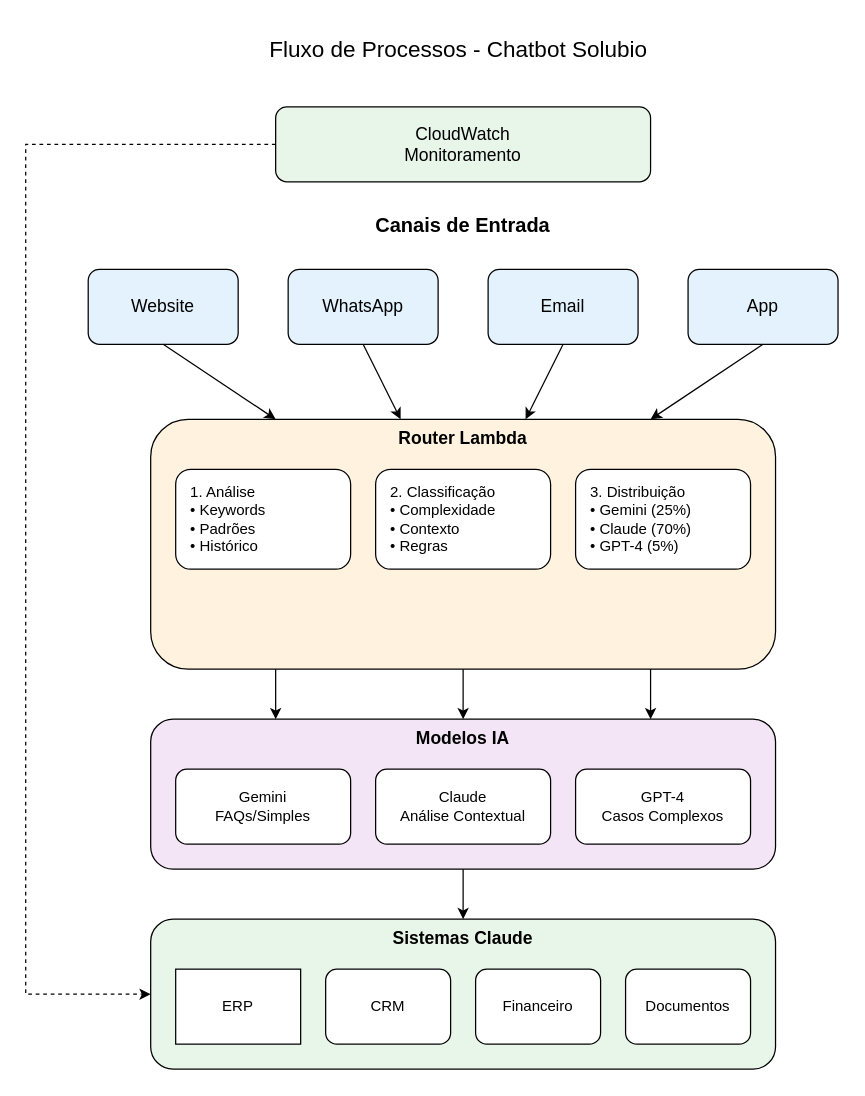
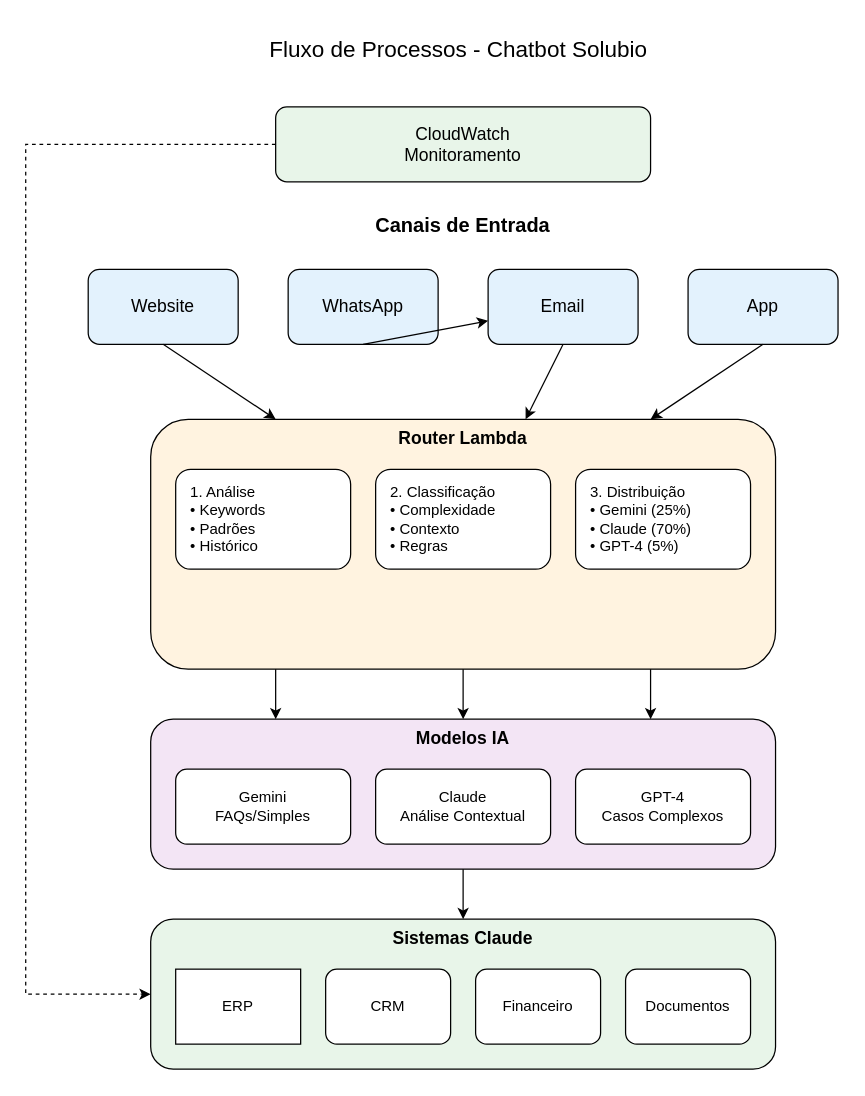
(380, 378) -> (421, 333)
